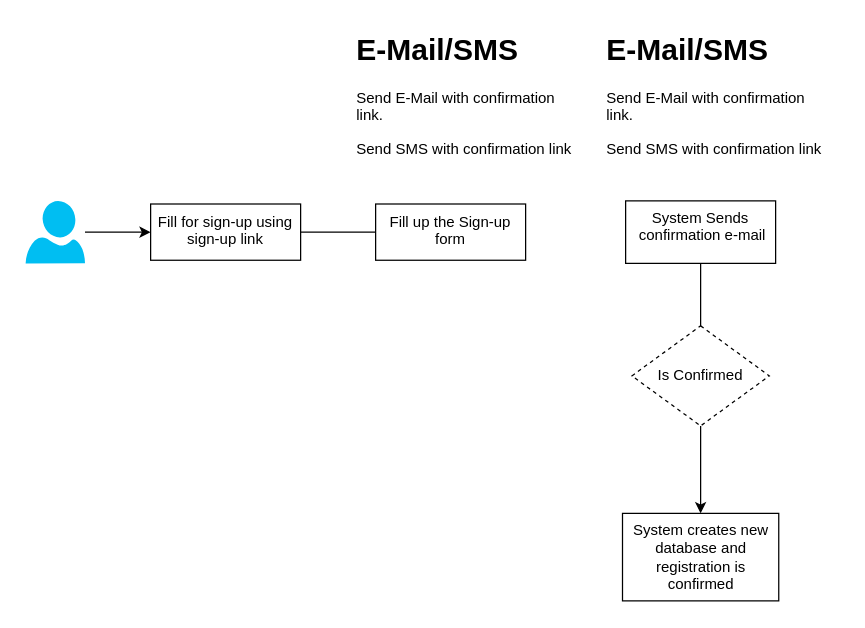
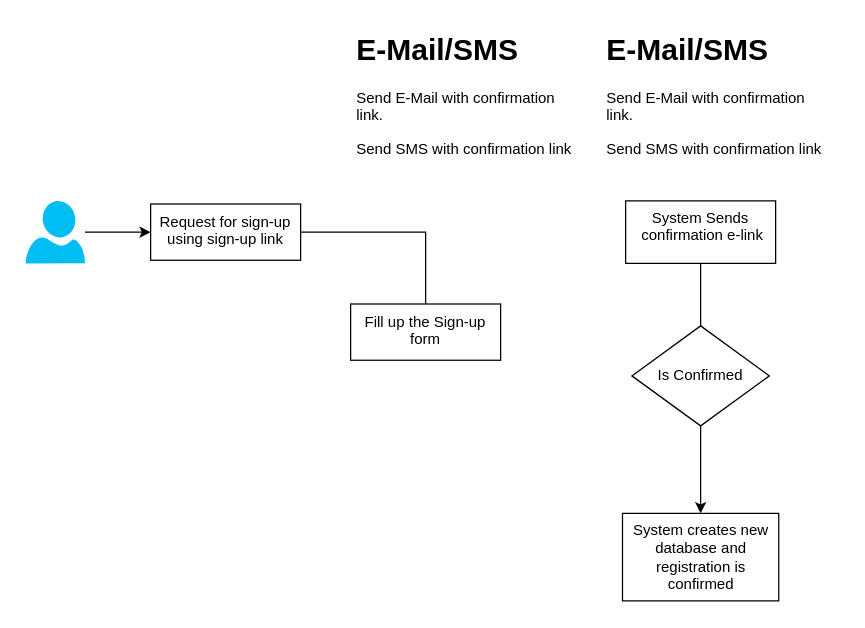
(701, 227) -> (701, 227)
(226, 231) -> (226, 231)
(451, 232) -> (426, 332)
(701, 376) -> (701, 376)
